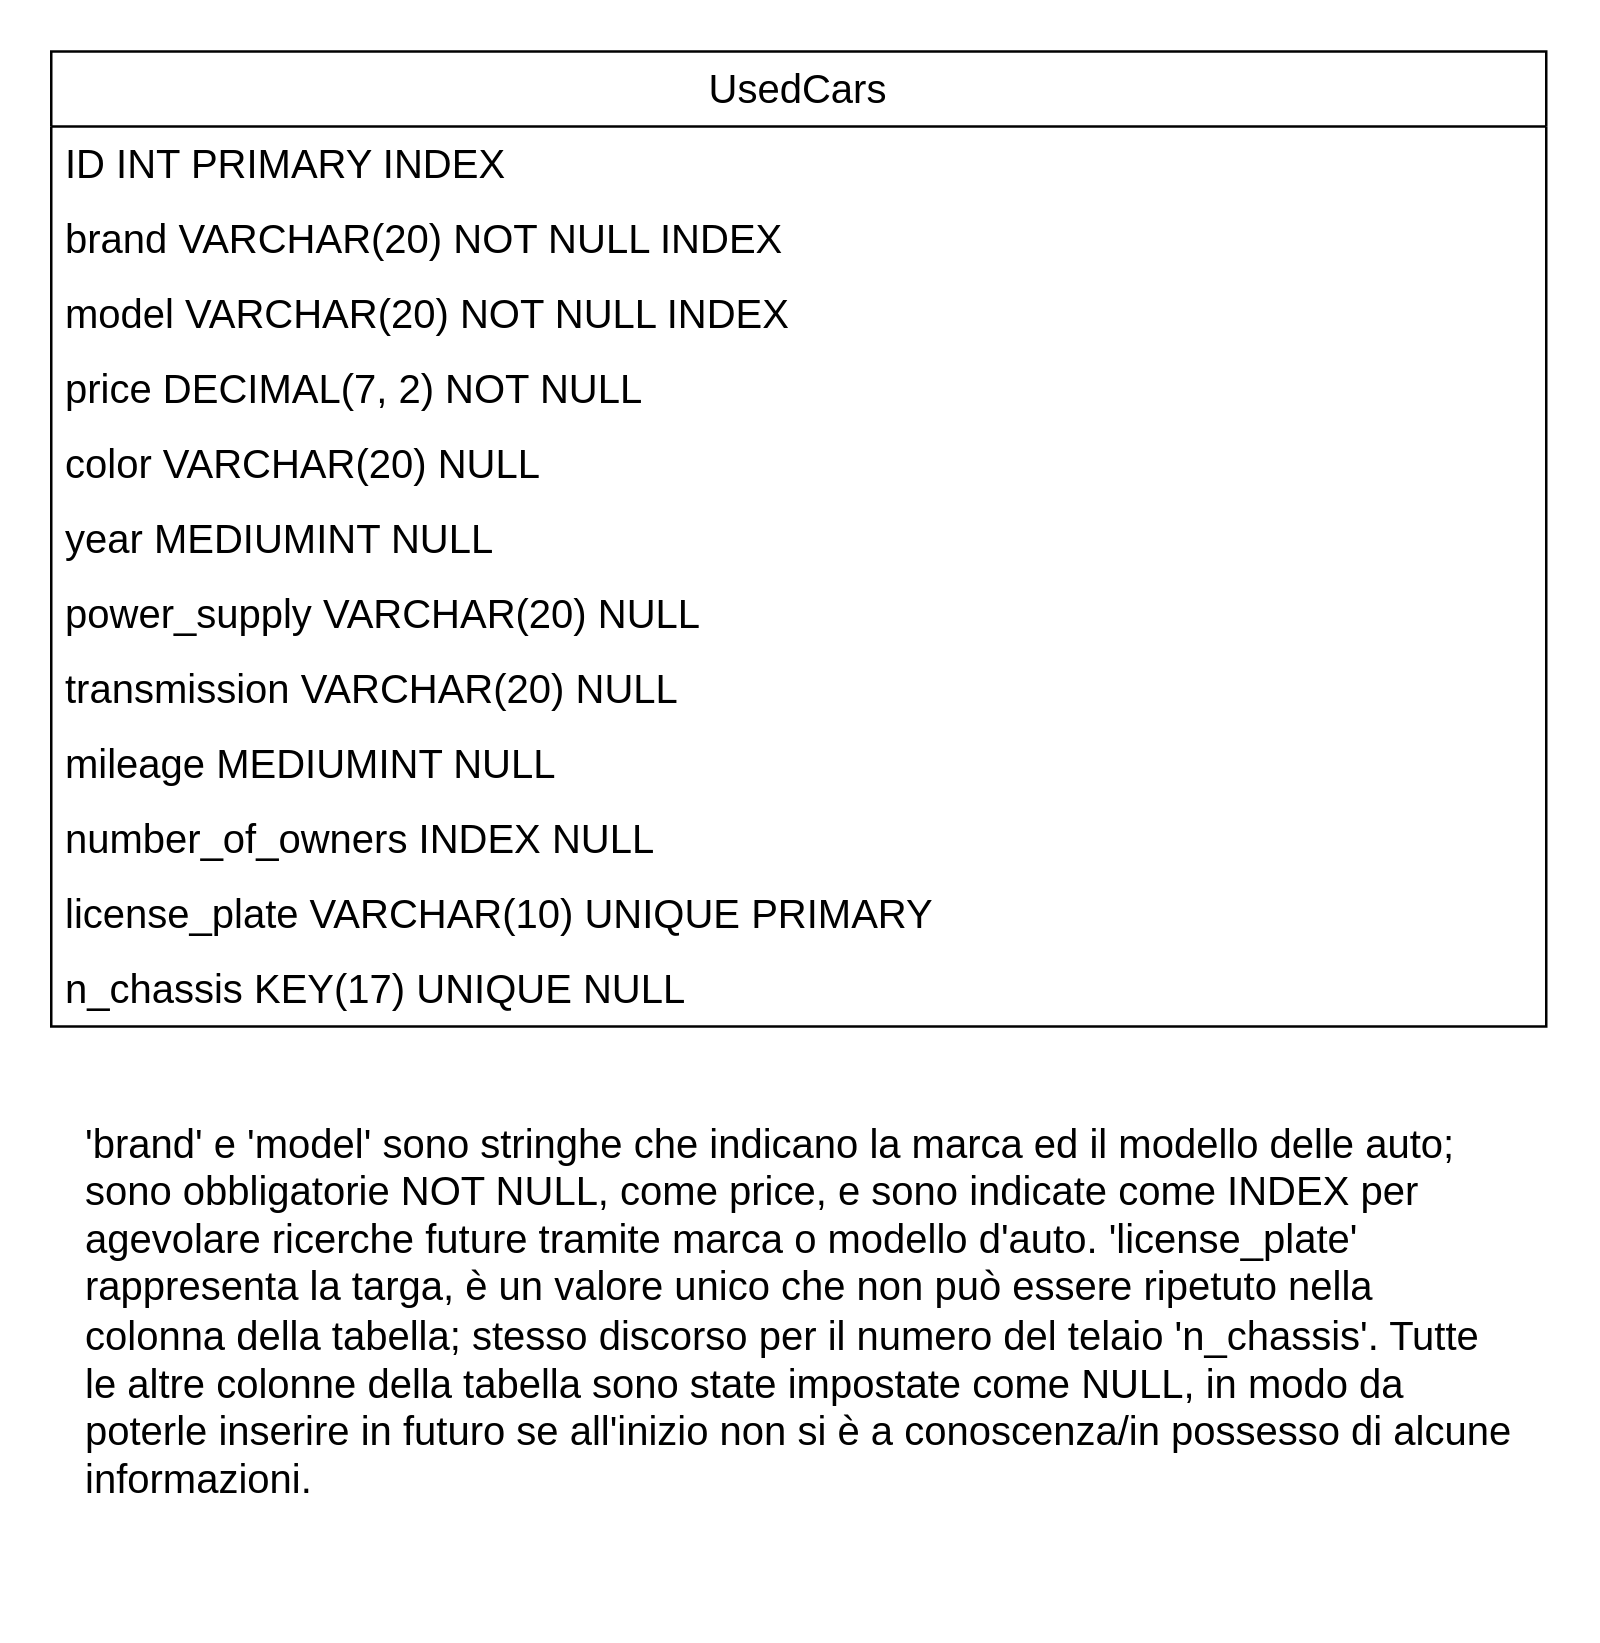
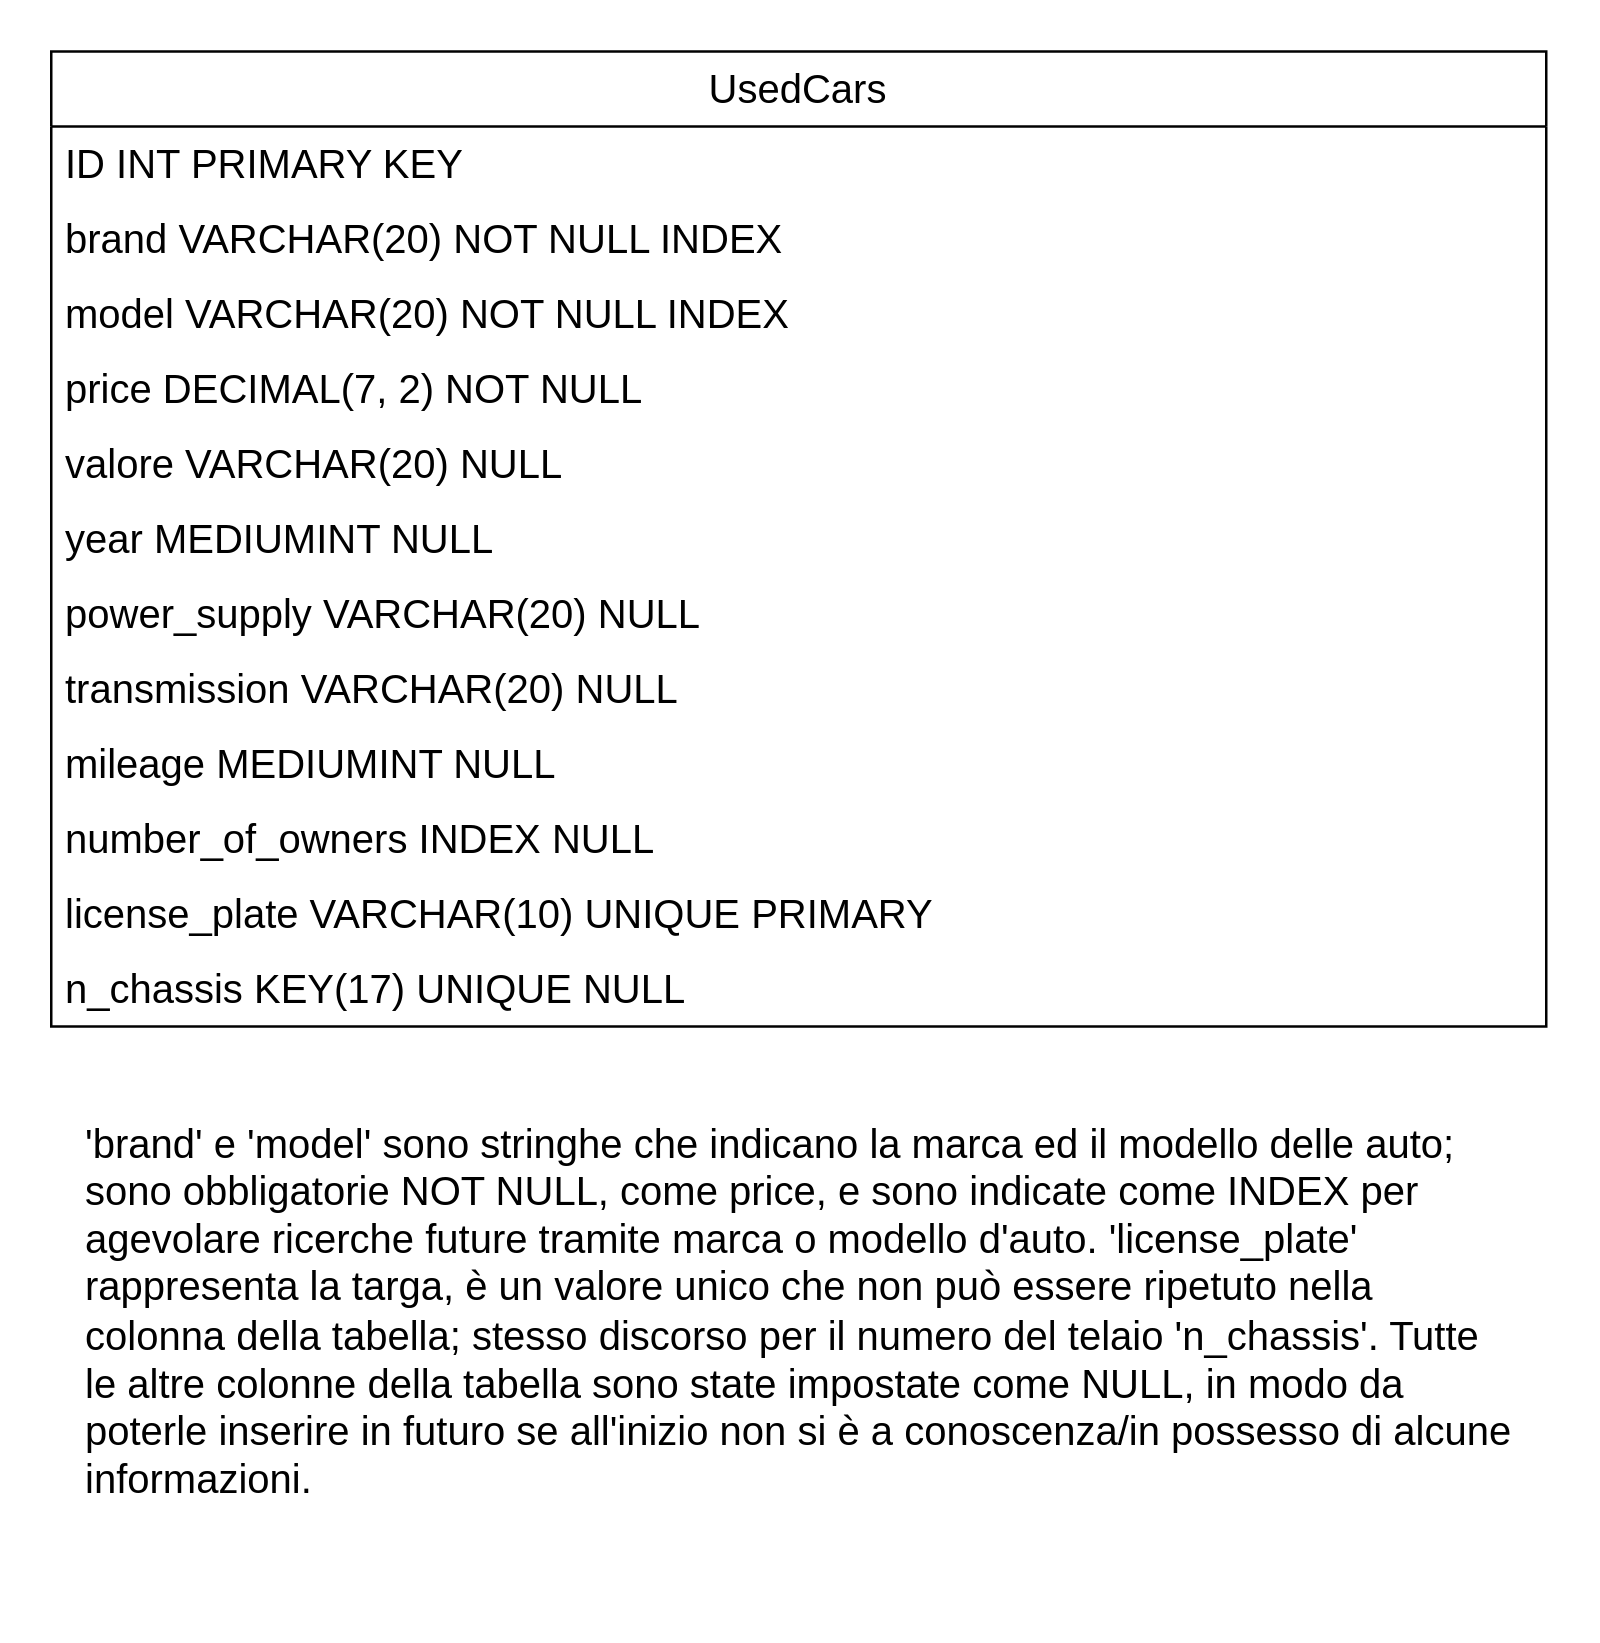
(275, 164) -> (252, 164)
(297, 464) -> (308, 464)
